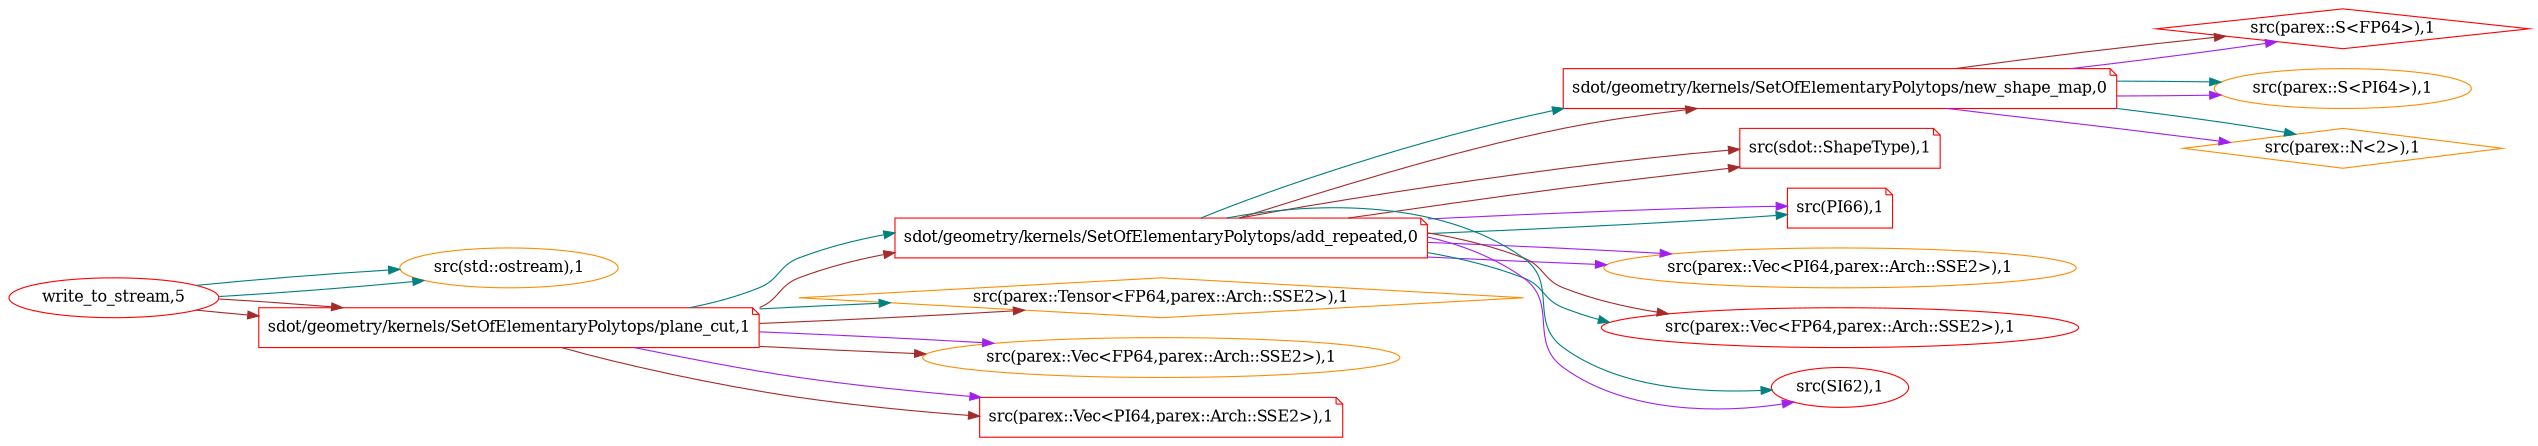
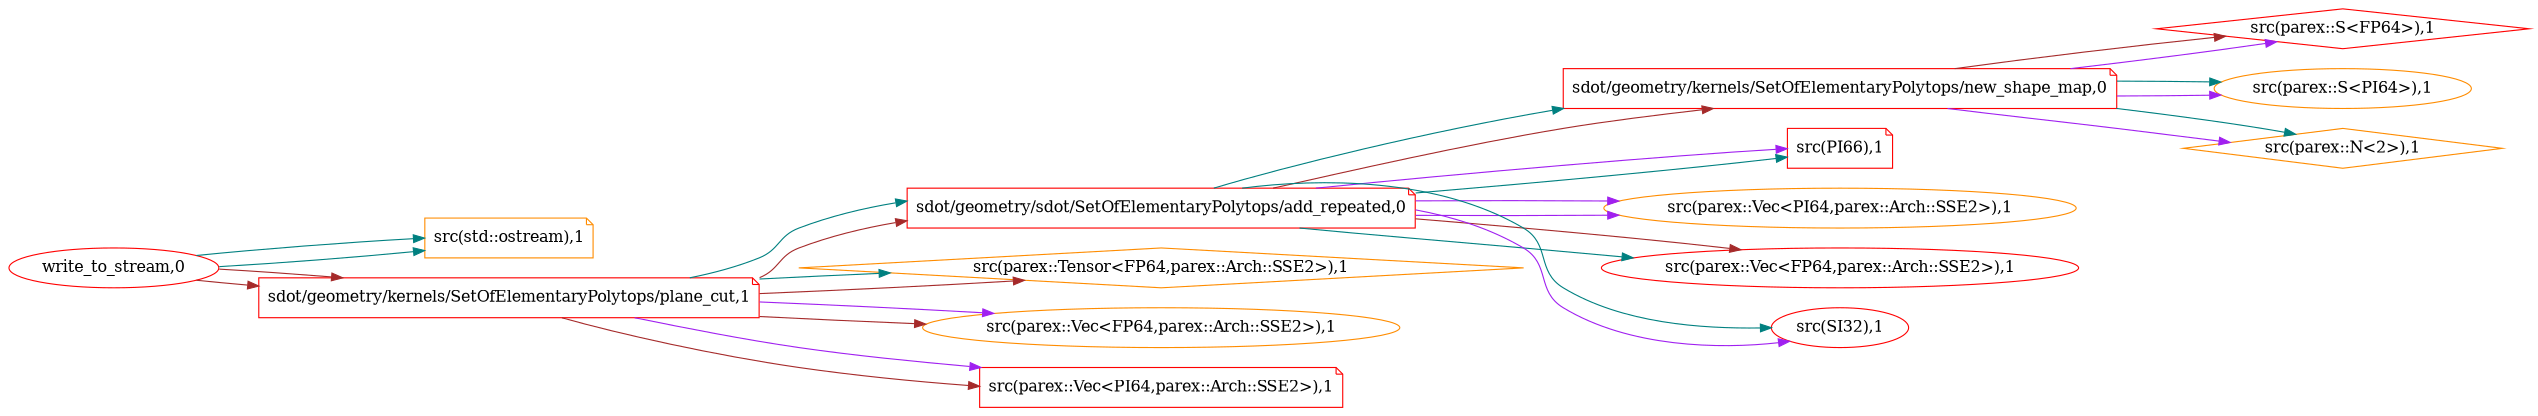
(1840, 148) -> none
(1161, 238) -> (1161, 208)
(509, 268) -> (509, 238)
(114, 298) -> (114, 268)
(1840, 387) -> (1840, 328)
